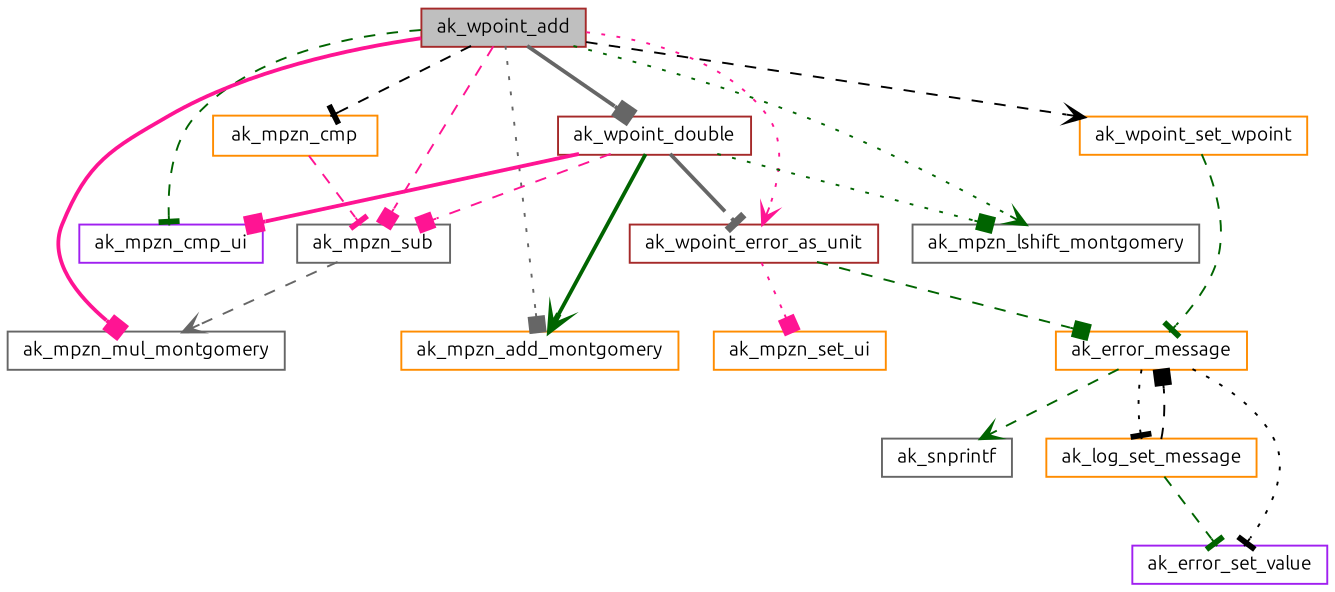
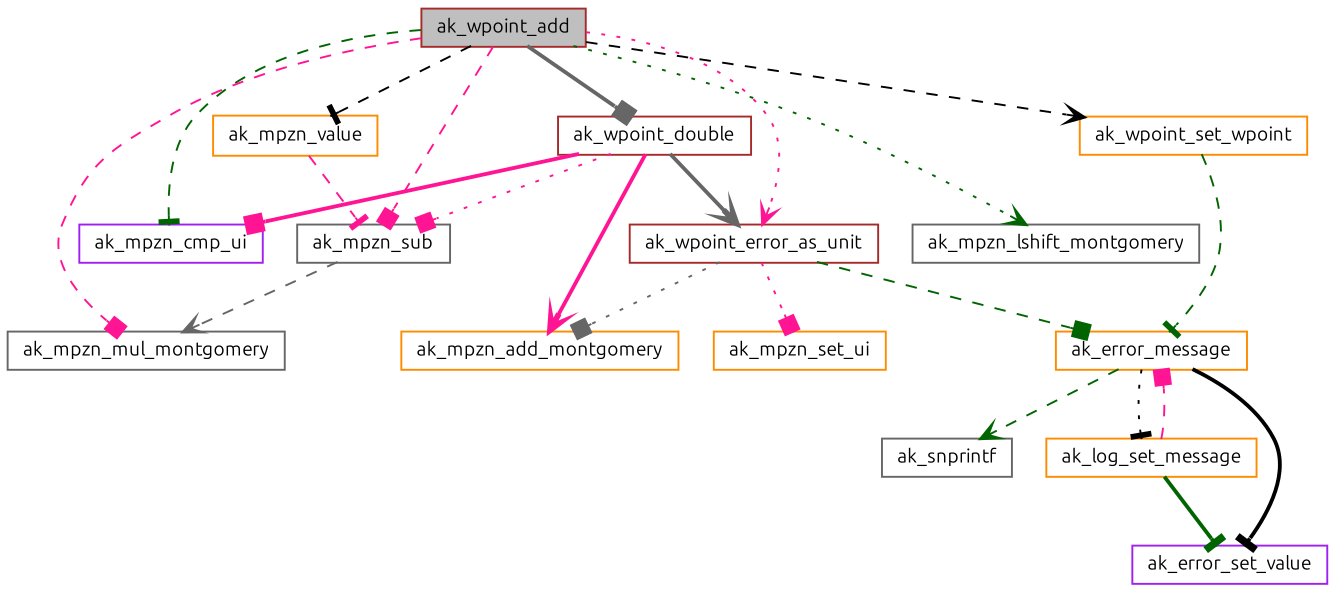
(167, 117) -> (167, 117)
(295, 136) -> (295, 136)
(537, 181) -> (524, 186)
(698, 183) -> (698, 183)
(846, 187) -> none
(523, 199) -> (656, 293)
(602, 235) -> (602, 235)
(1164, 414) -> (1164, 414)
(1273, 438) -> (1273, 438)
(1188, 508) -> (1188, 508)
